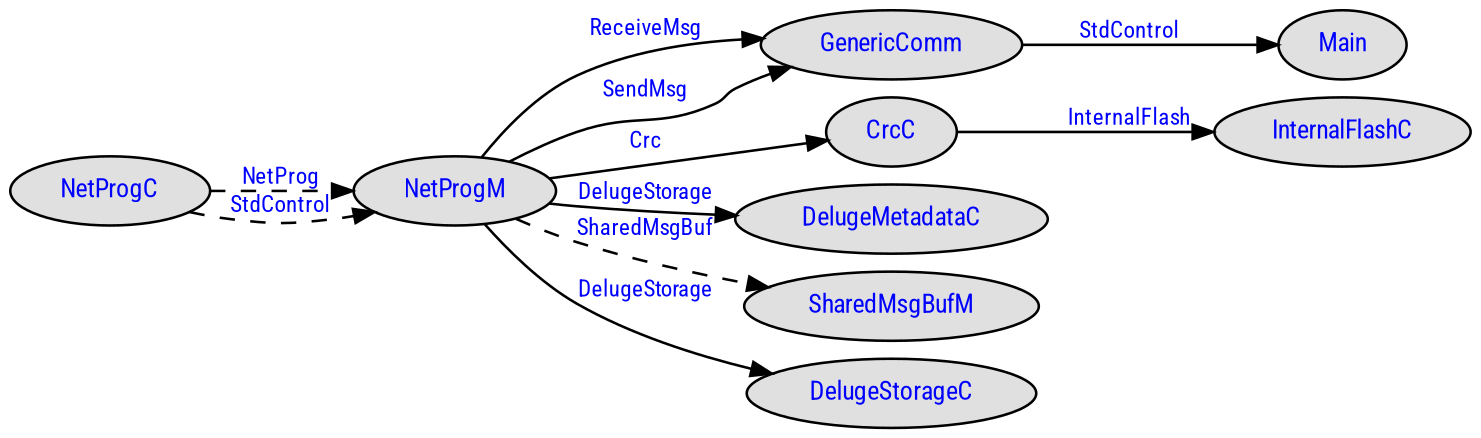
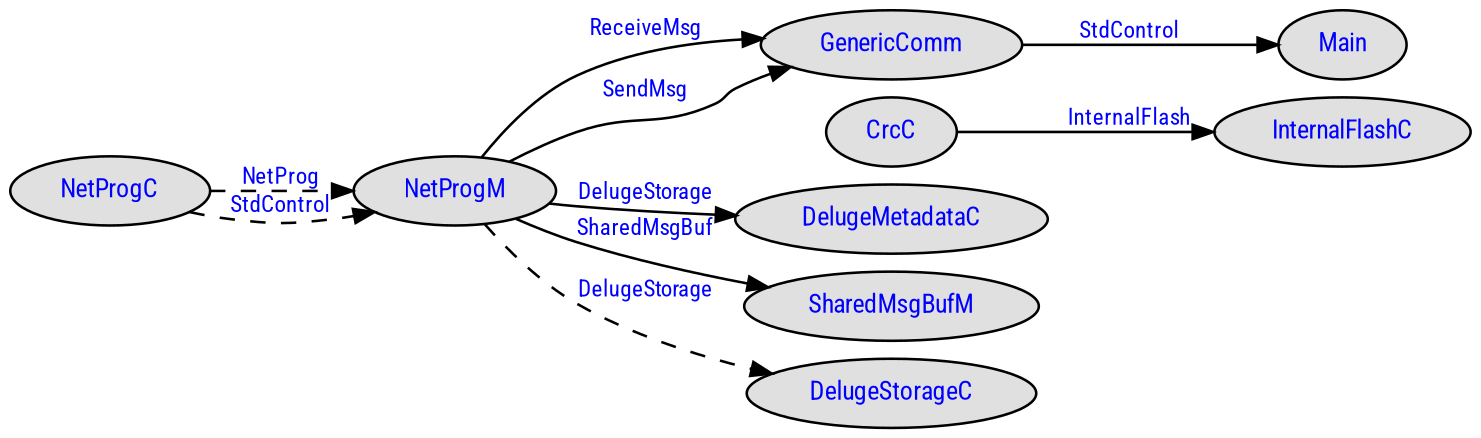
(679, 161) -> none
(630, 257) -> (630, 257)
(605, 319) -> (605, 319)
